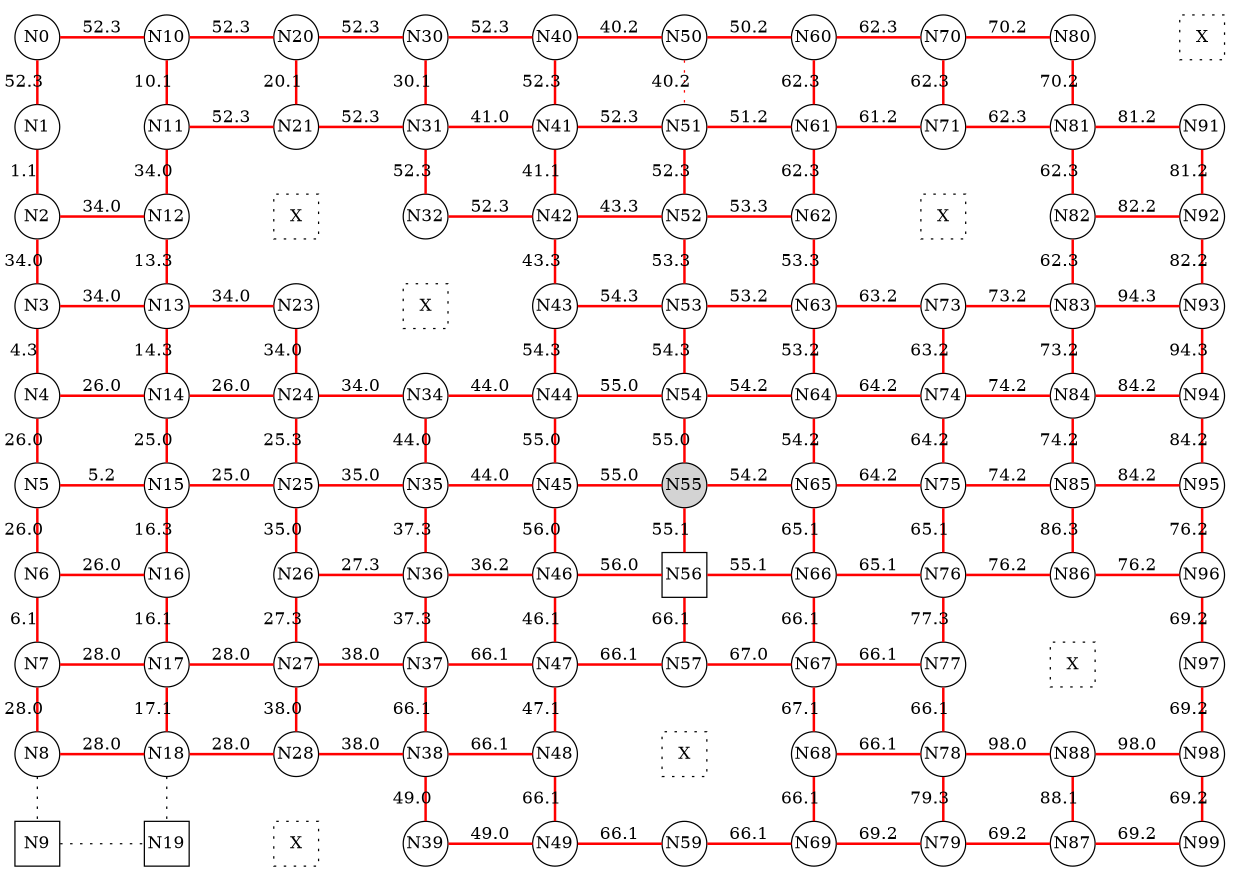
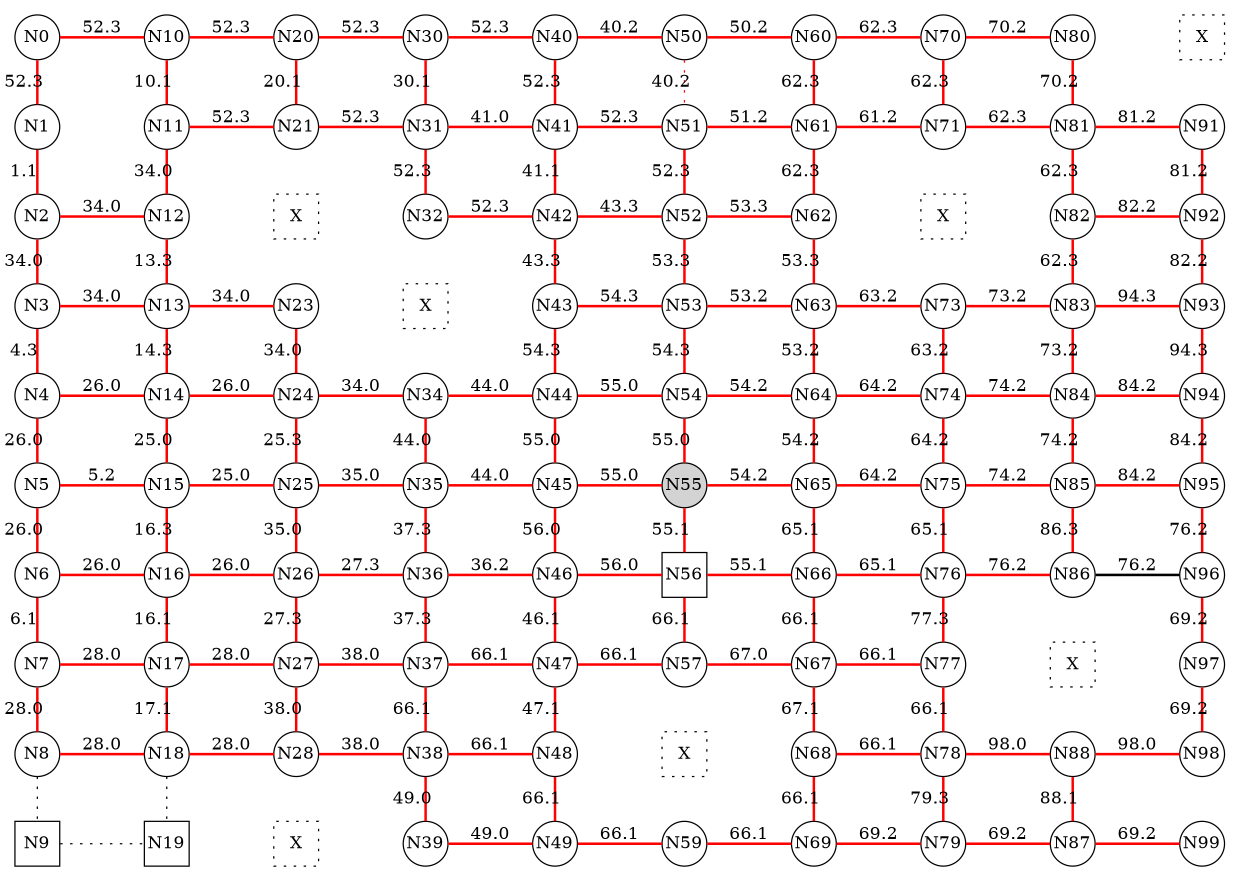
none -> (232, 575)
(1138, 575) -> (1138, 575)
(1202, 799) -> none
